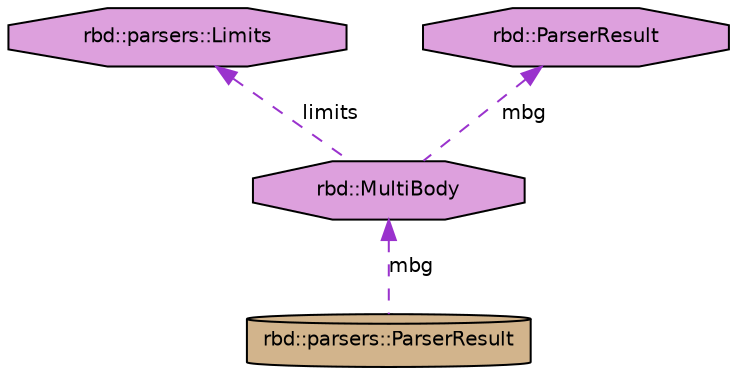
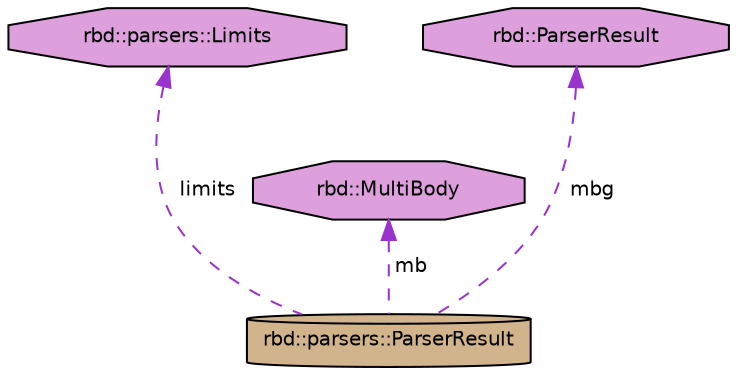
(291, 120) -> (181, 230)
(475, 120) -> (540, 222)
(408, 267) -> (408, 267)
